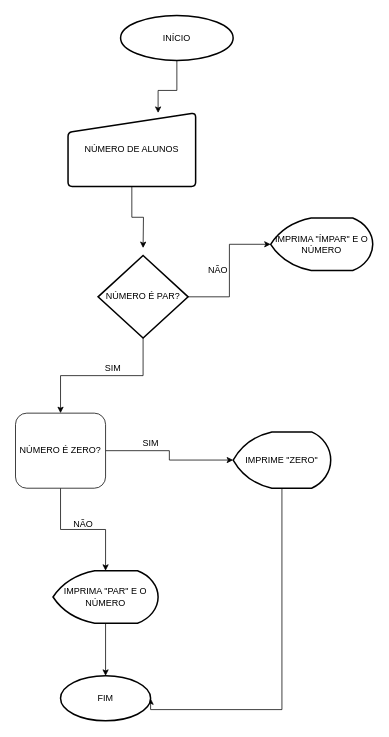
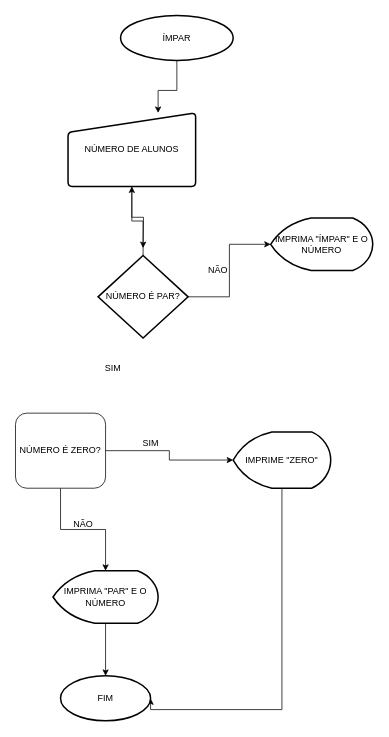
(177, 38) -> (177, 38)
(87, 375) -> (136, 221)
